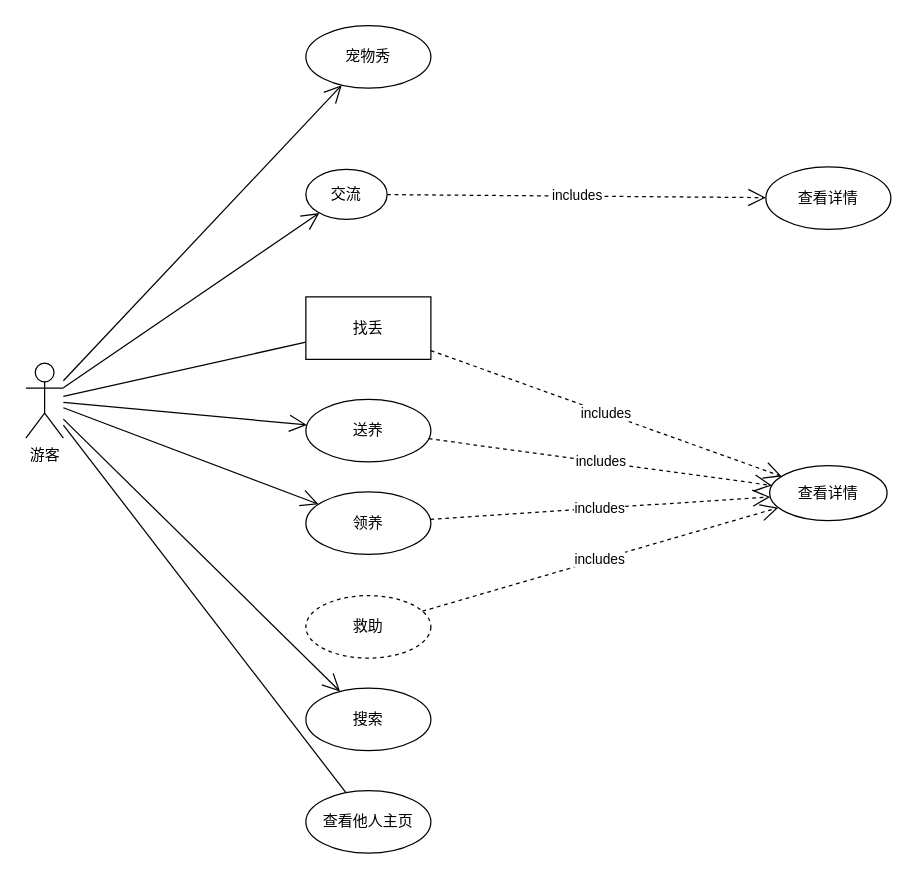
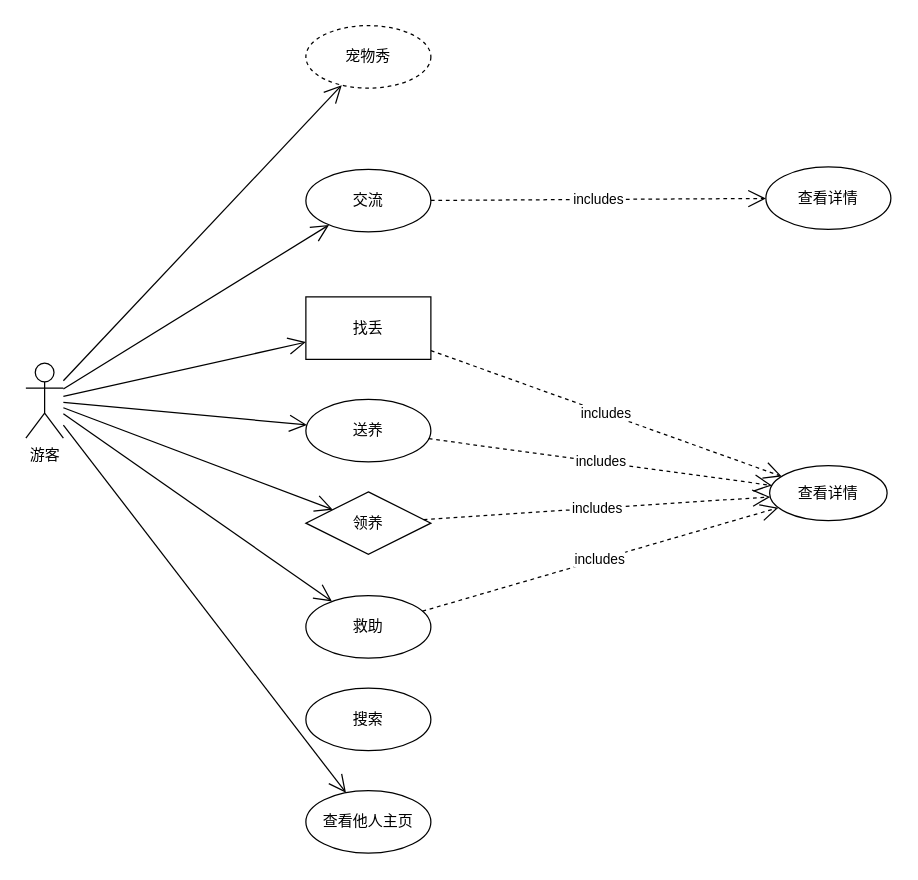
(368, 57) -> (368, 57)
(346, 194) -> (368, 201)
(300, 343) -> (300, 343)
none -> (196, 507)
(368, 523) -> (368, 523)
(200, 554) -> none
(368, 627) -> (368, 627)
(343, 789) -> (342, 788)
